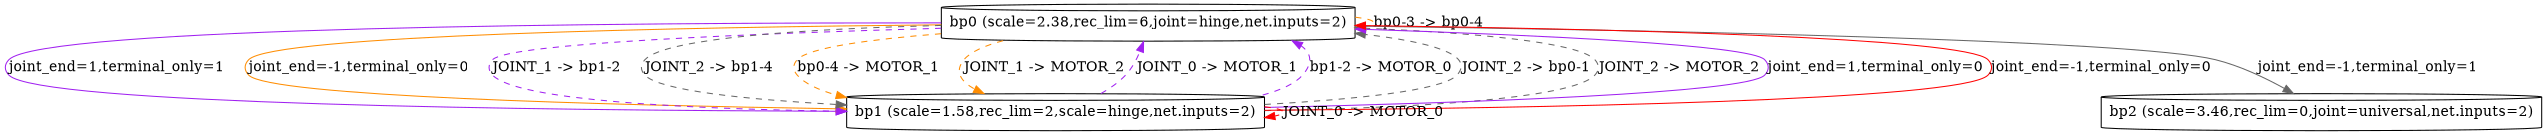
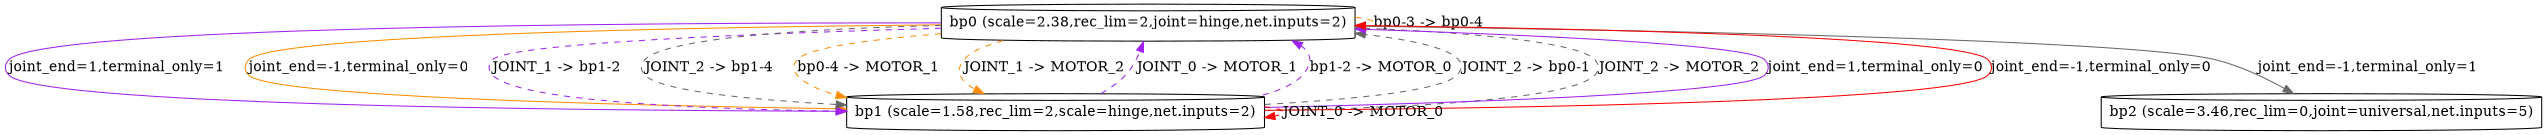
(1148, 23) -> (1148, 23)
(2321, 112) -> (2321, 112)
